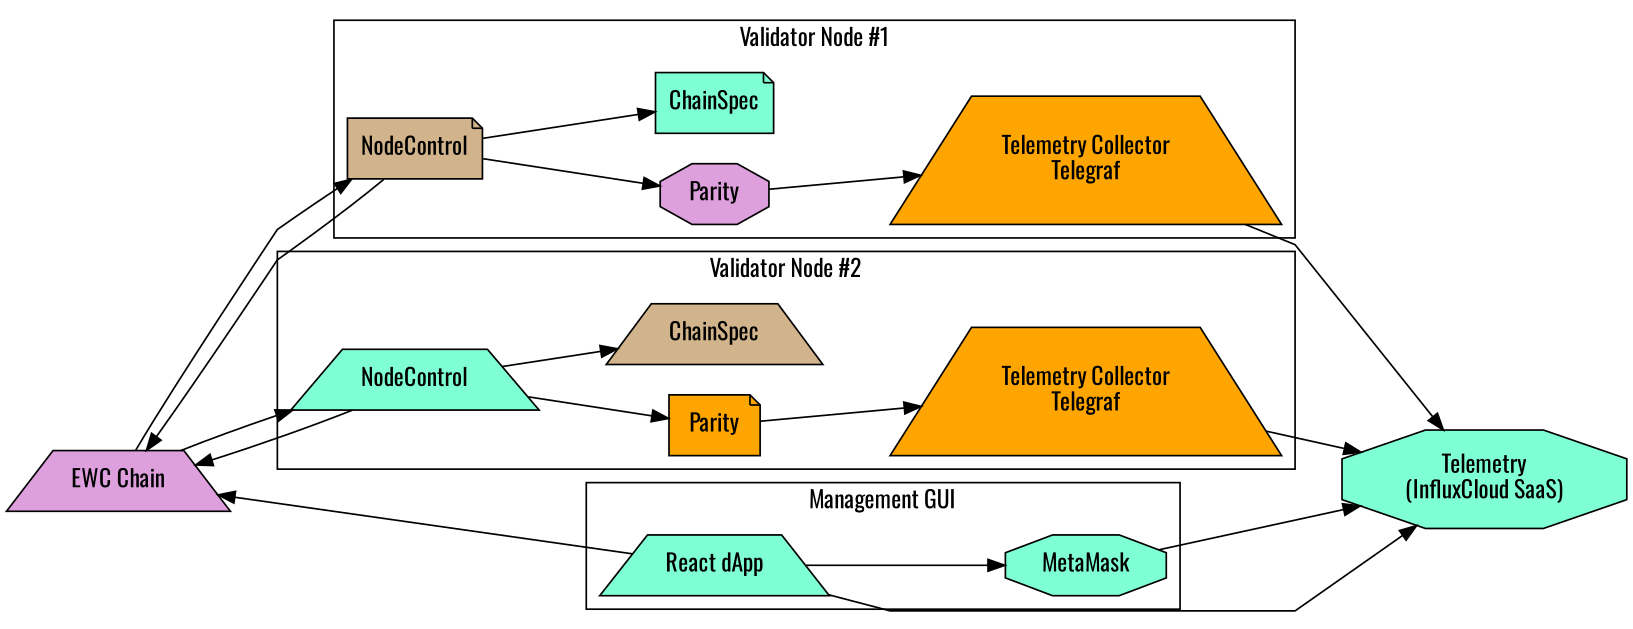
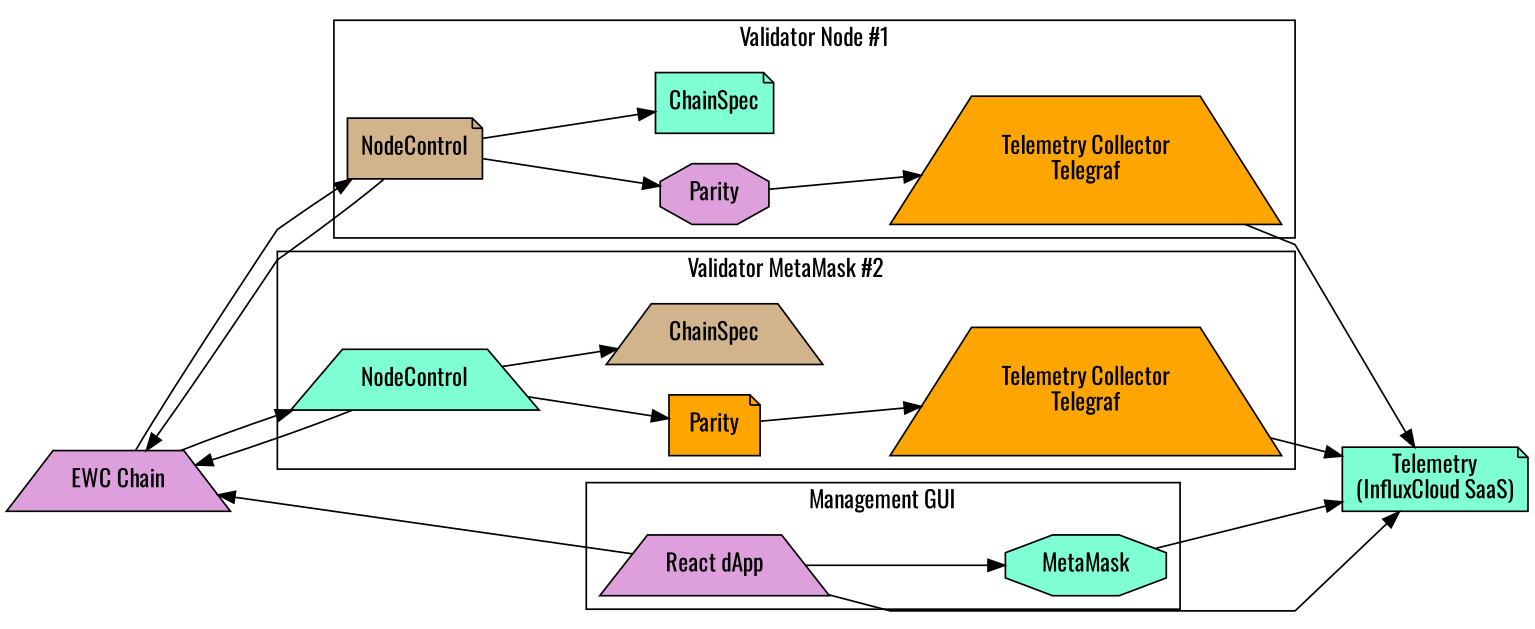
(786, 271) -> (786, 271)
(1484, 479) -> (1435, 479)
(715, 565) -> (715, 565)
